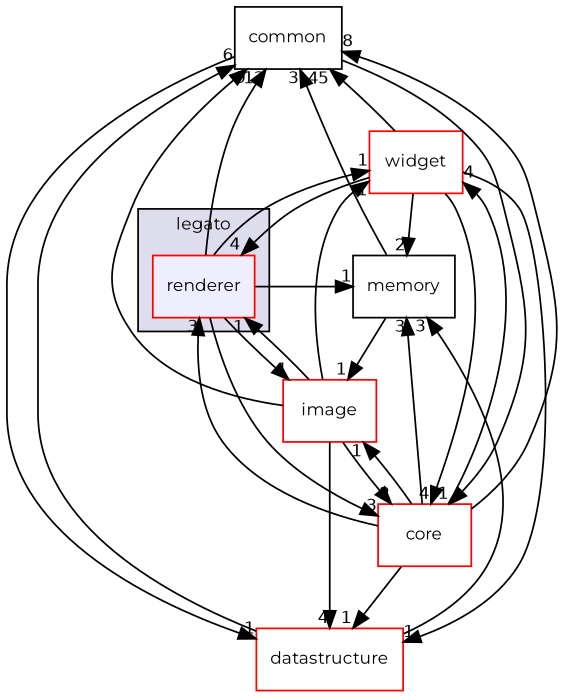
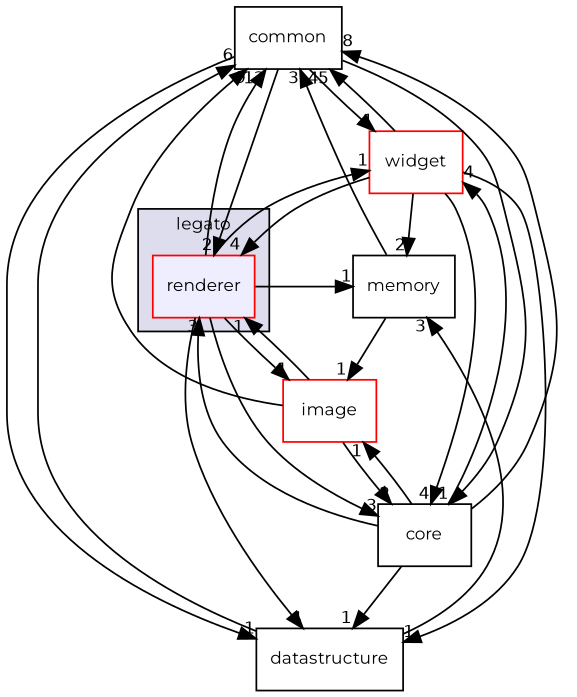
none -> (249, 154)
(317, 276) -> (335, 95)
(415, 420) -> none
(330, 526) -> (205, 477)
(425, 535) -> (425, 535)
(330, 659) -> (330, 659)
